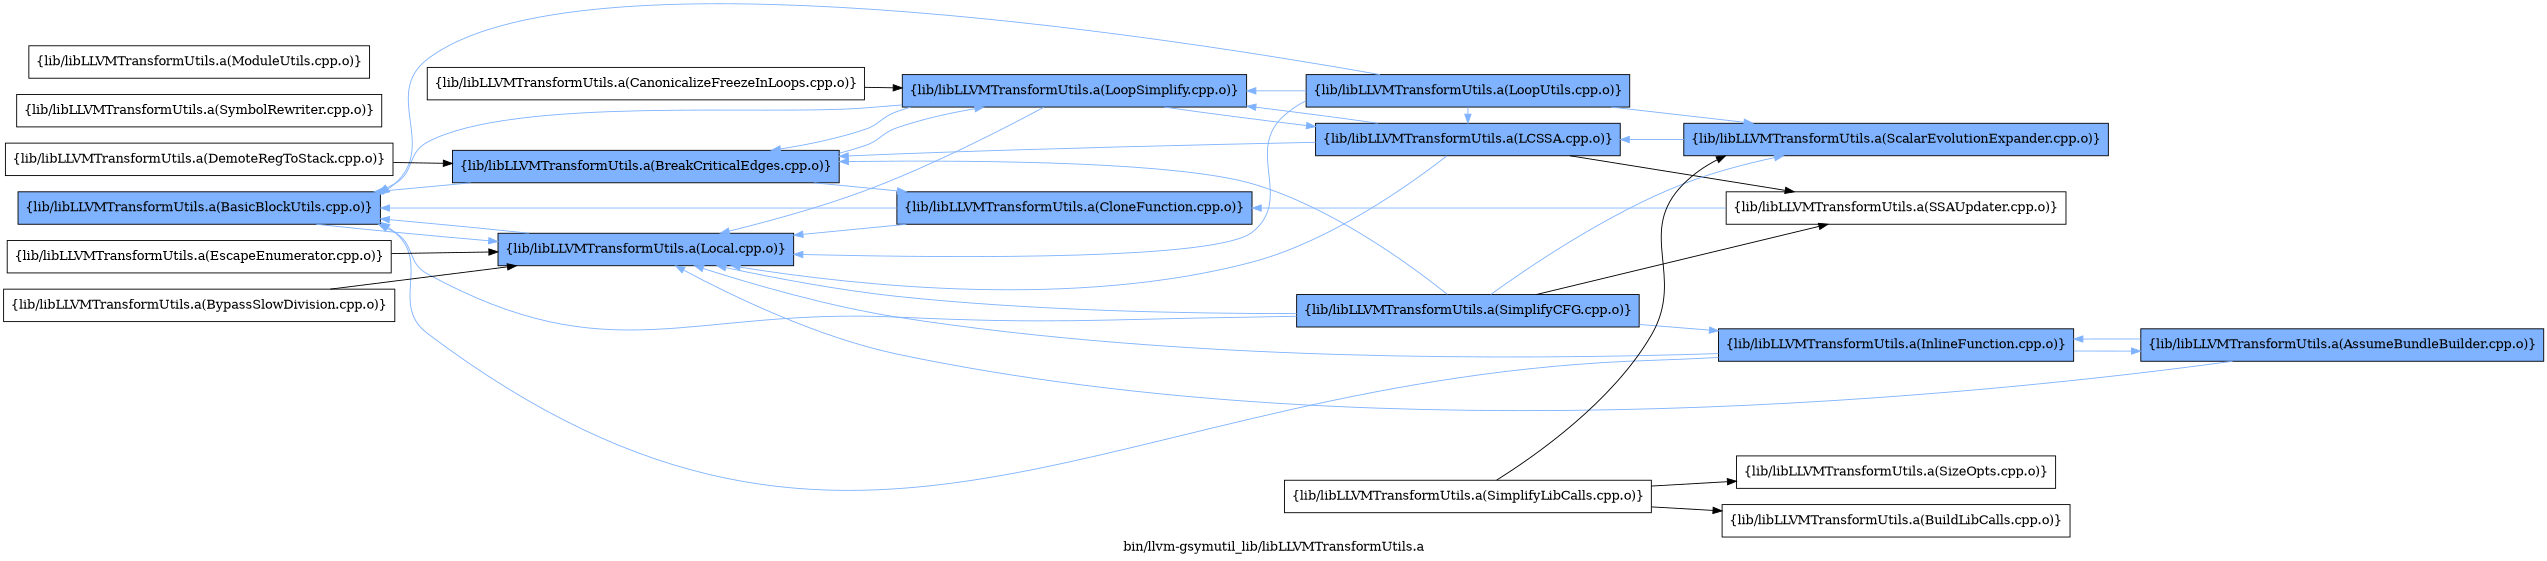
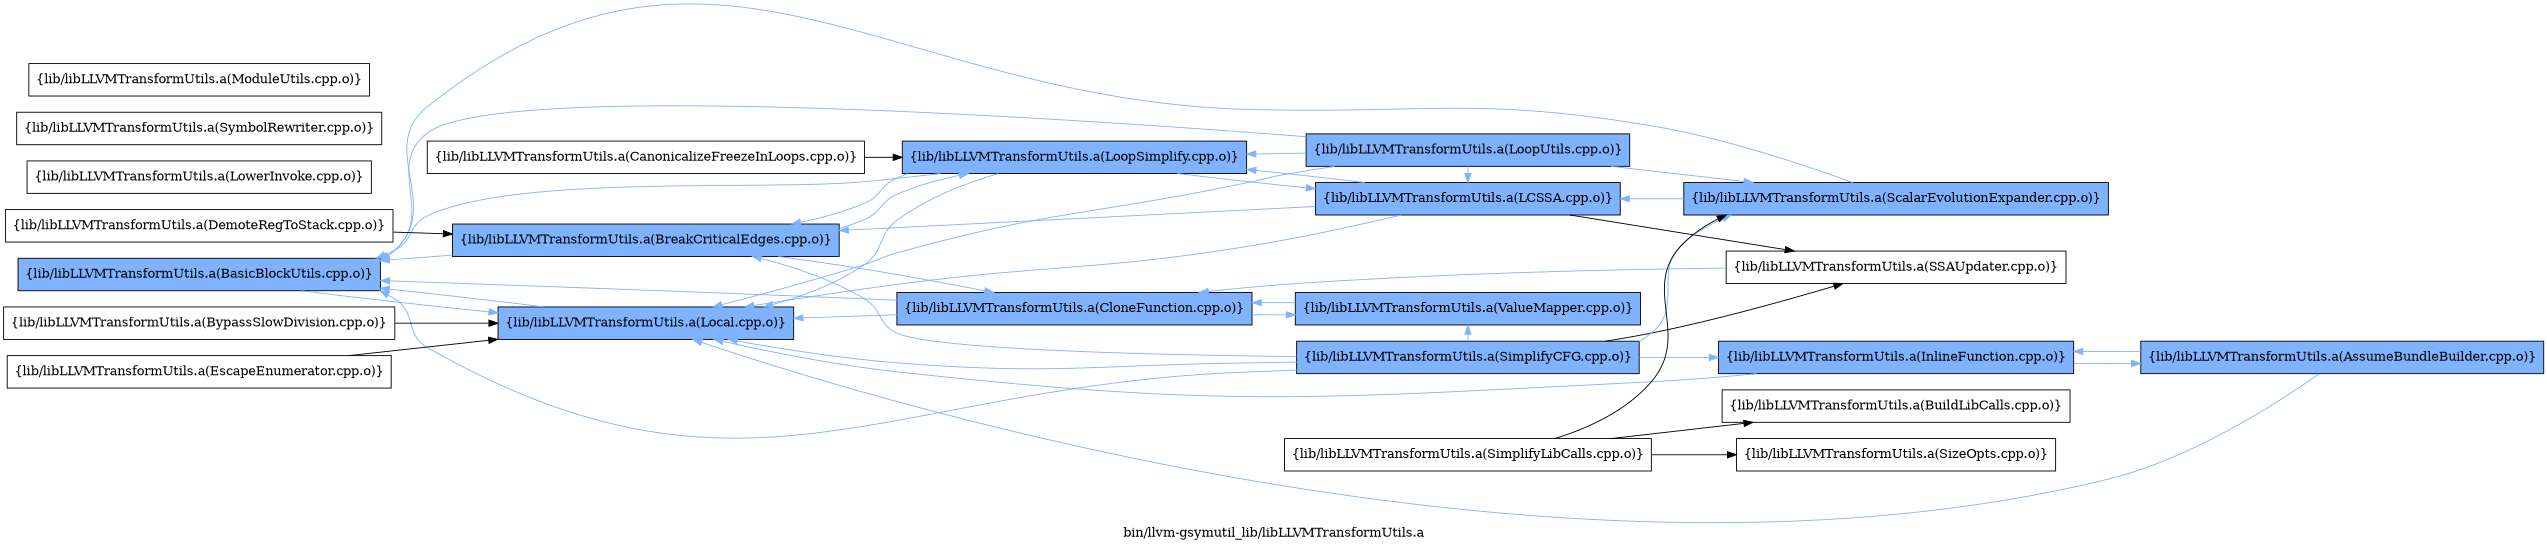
none -> (199, 177)
none -> (1468, 309)
(1000, 476) -> (1047, 81)
